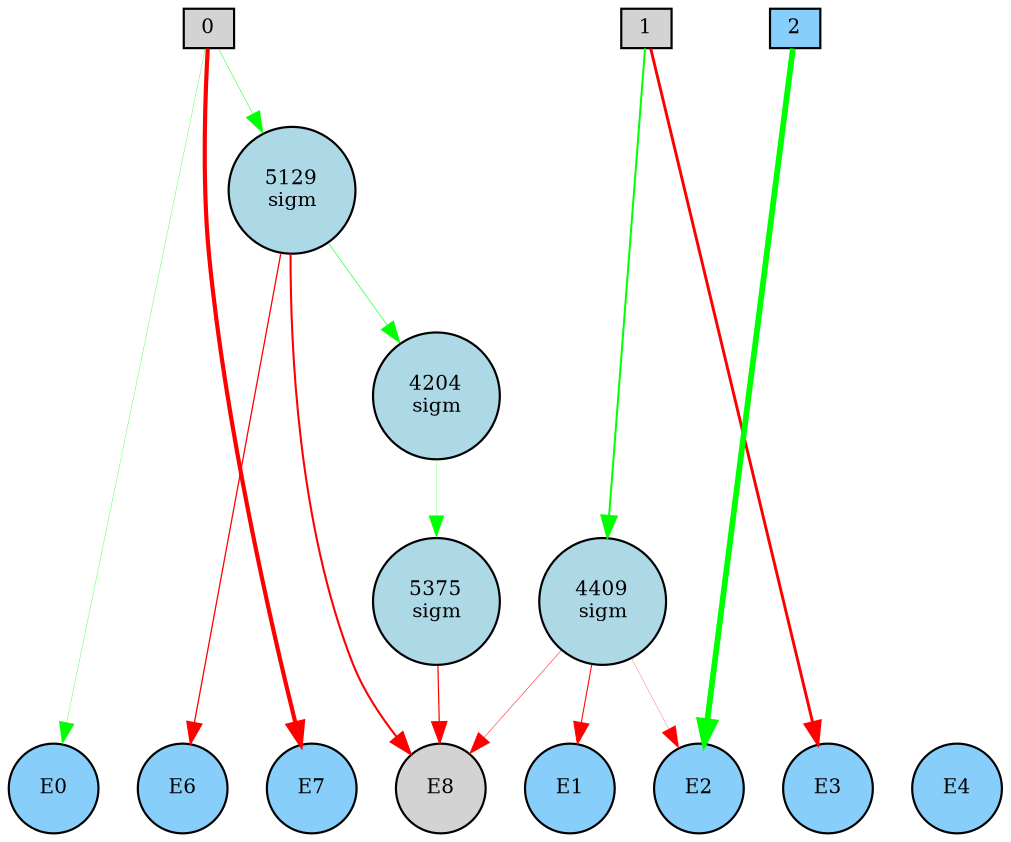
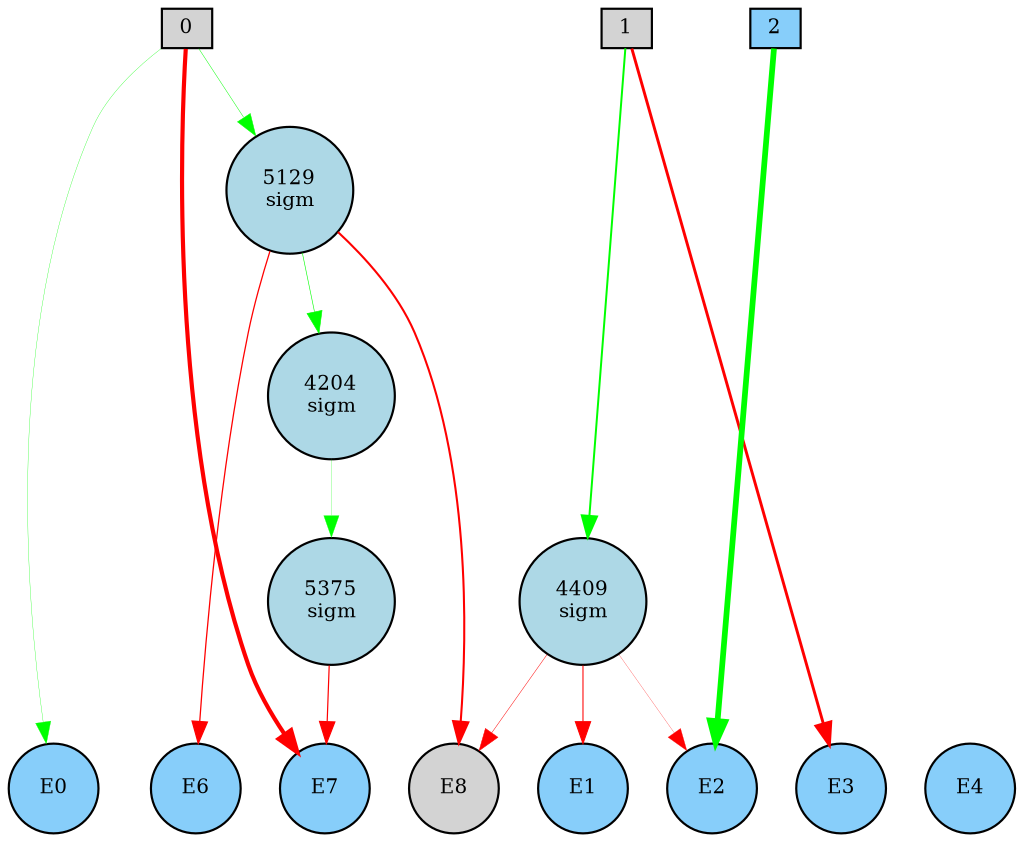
(439, 706) -> (328, 696)
